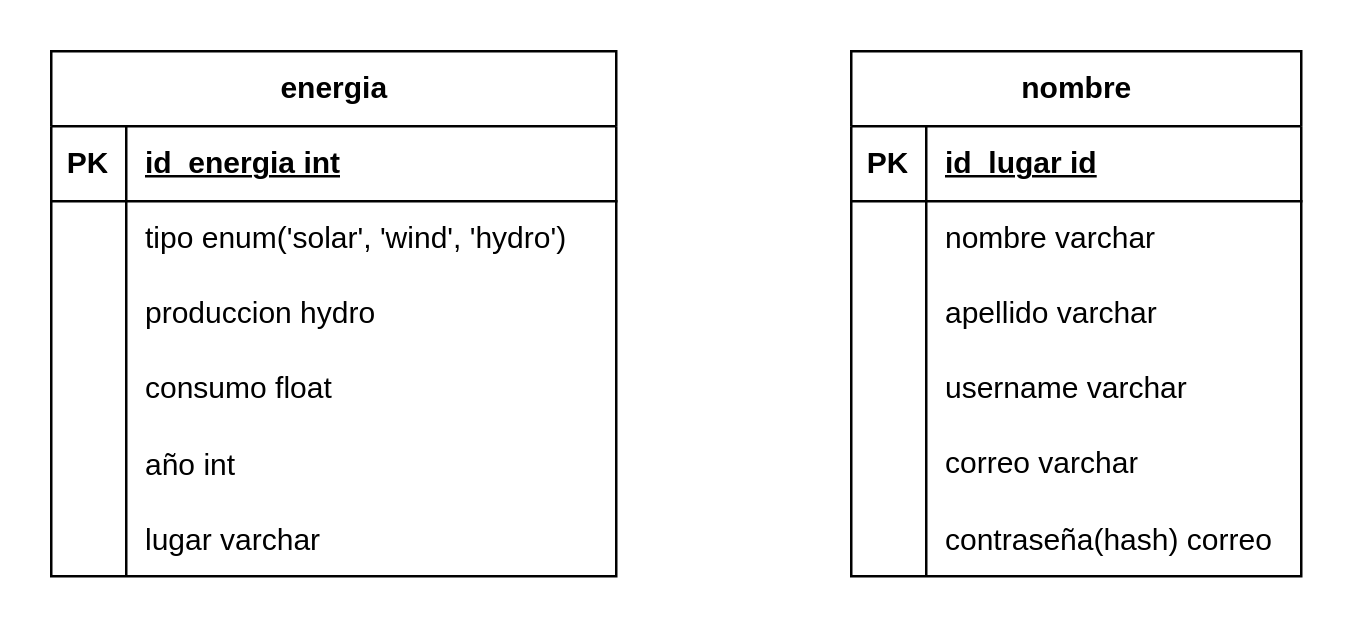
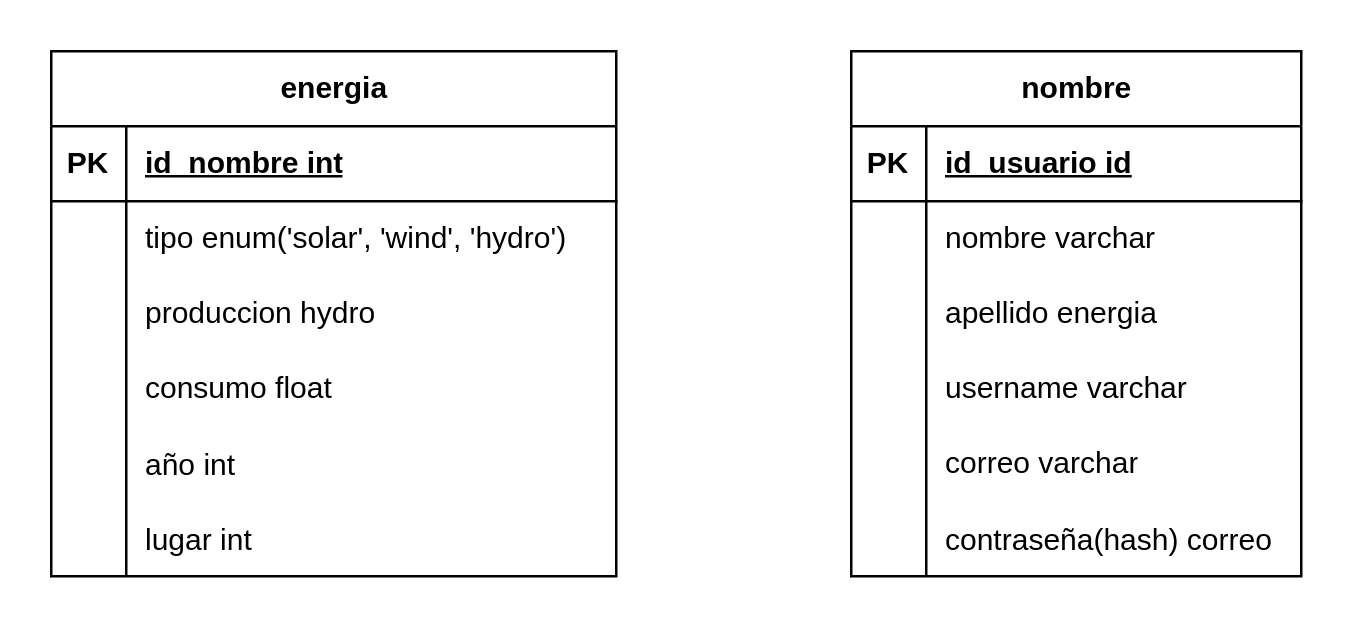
(248, 164) -> (244, 164)
(1023, 164) -> (1040, 164)
(1065, 314) -> (1061, 314)
(246, 540) -> (209, 540)
